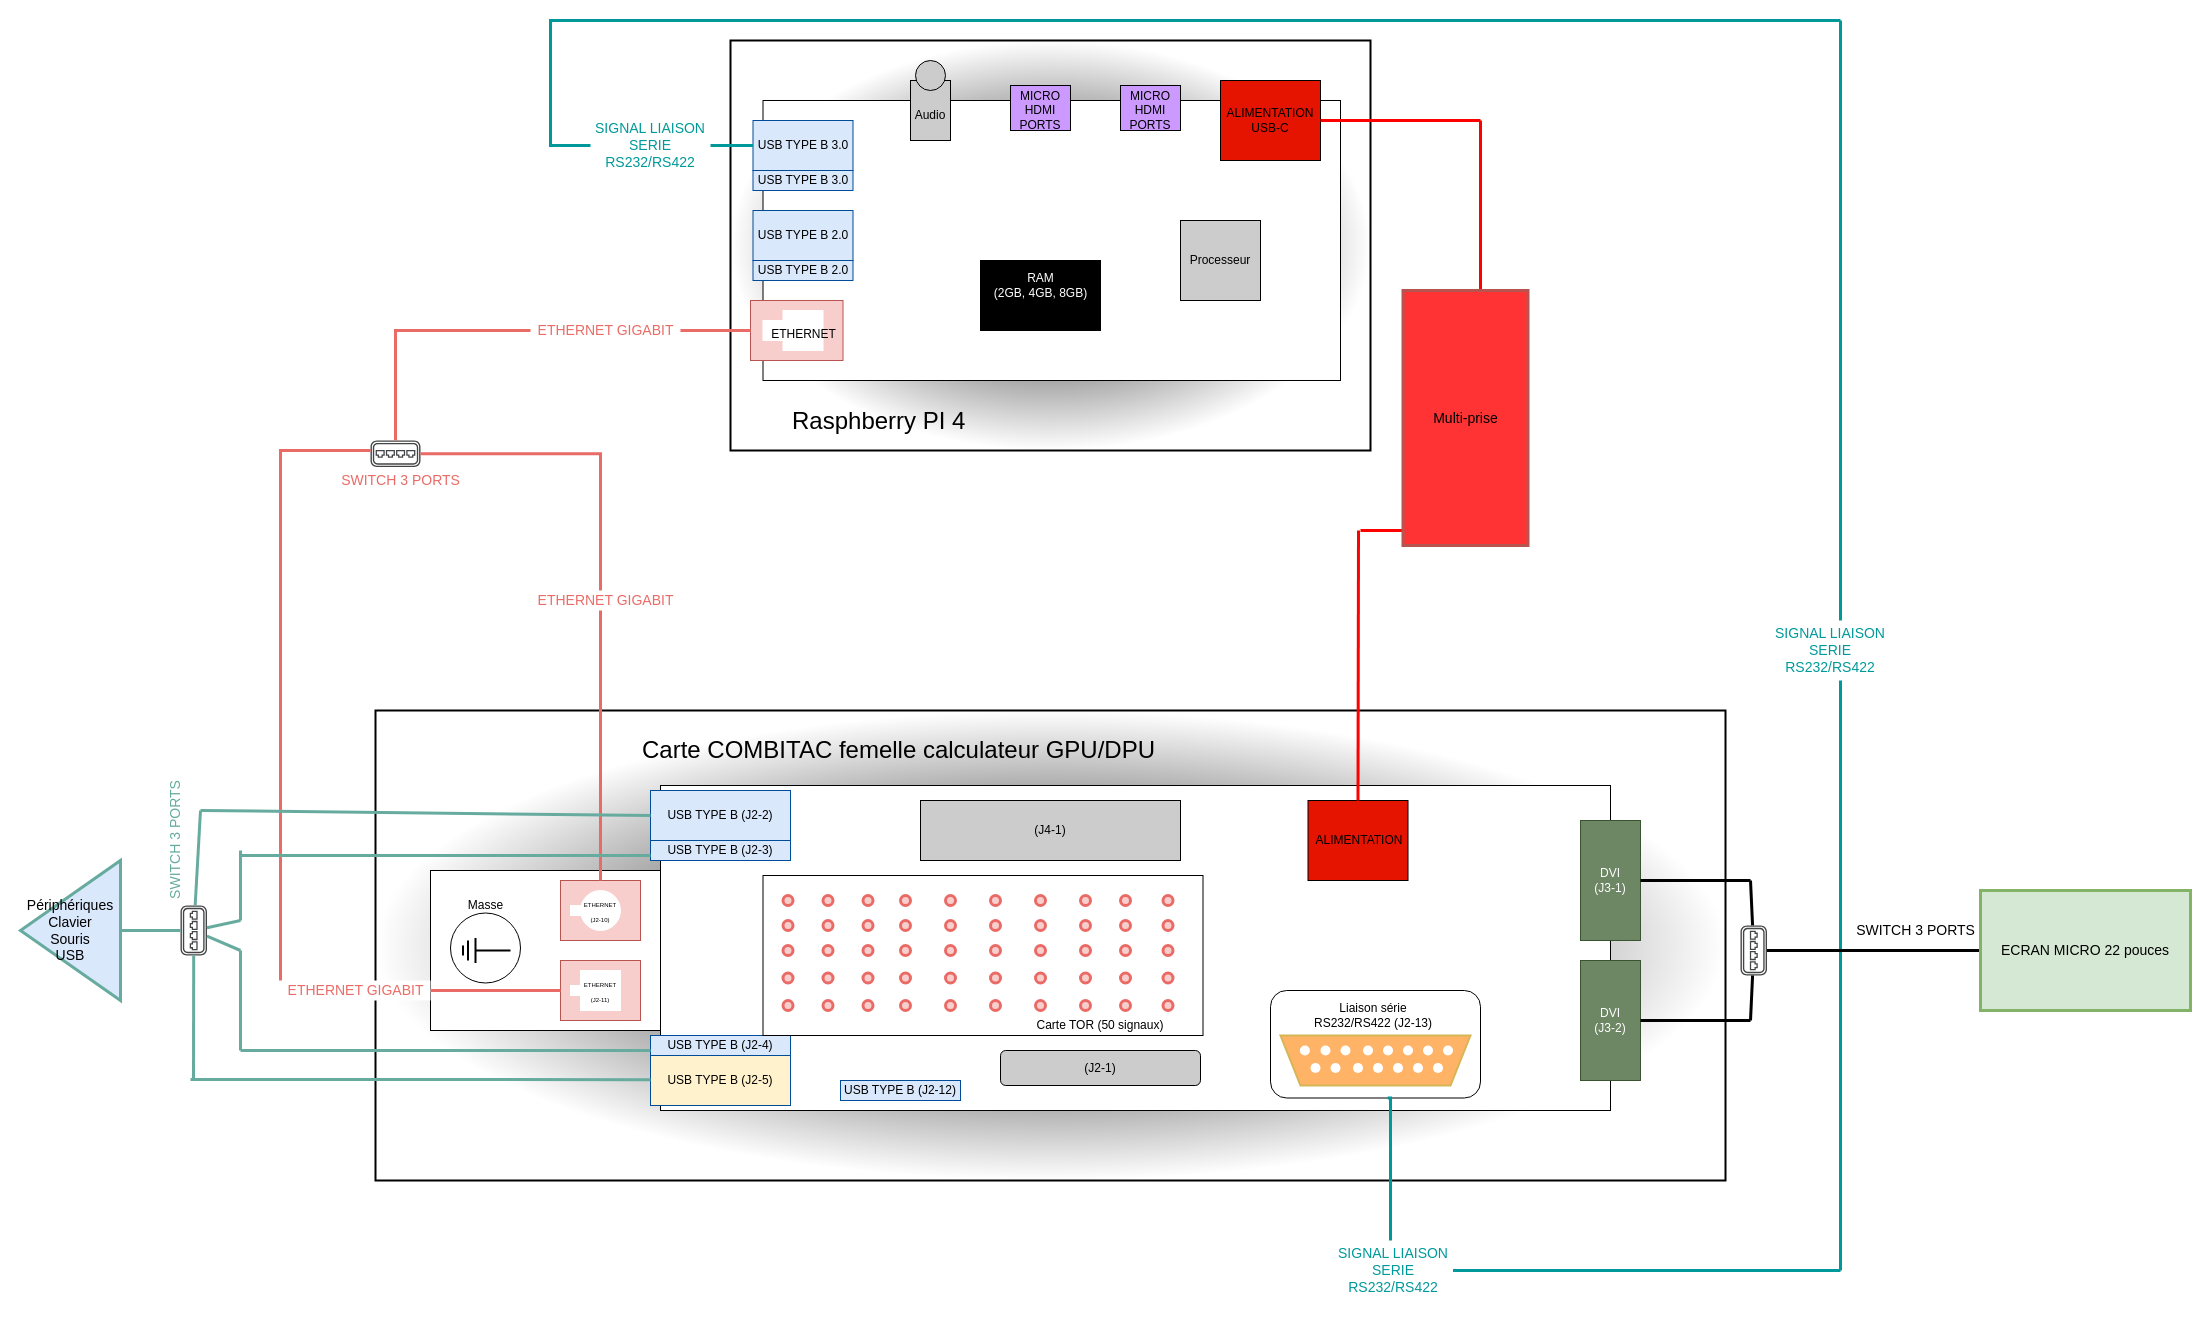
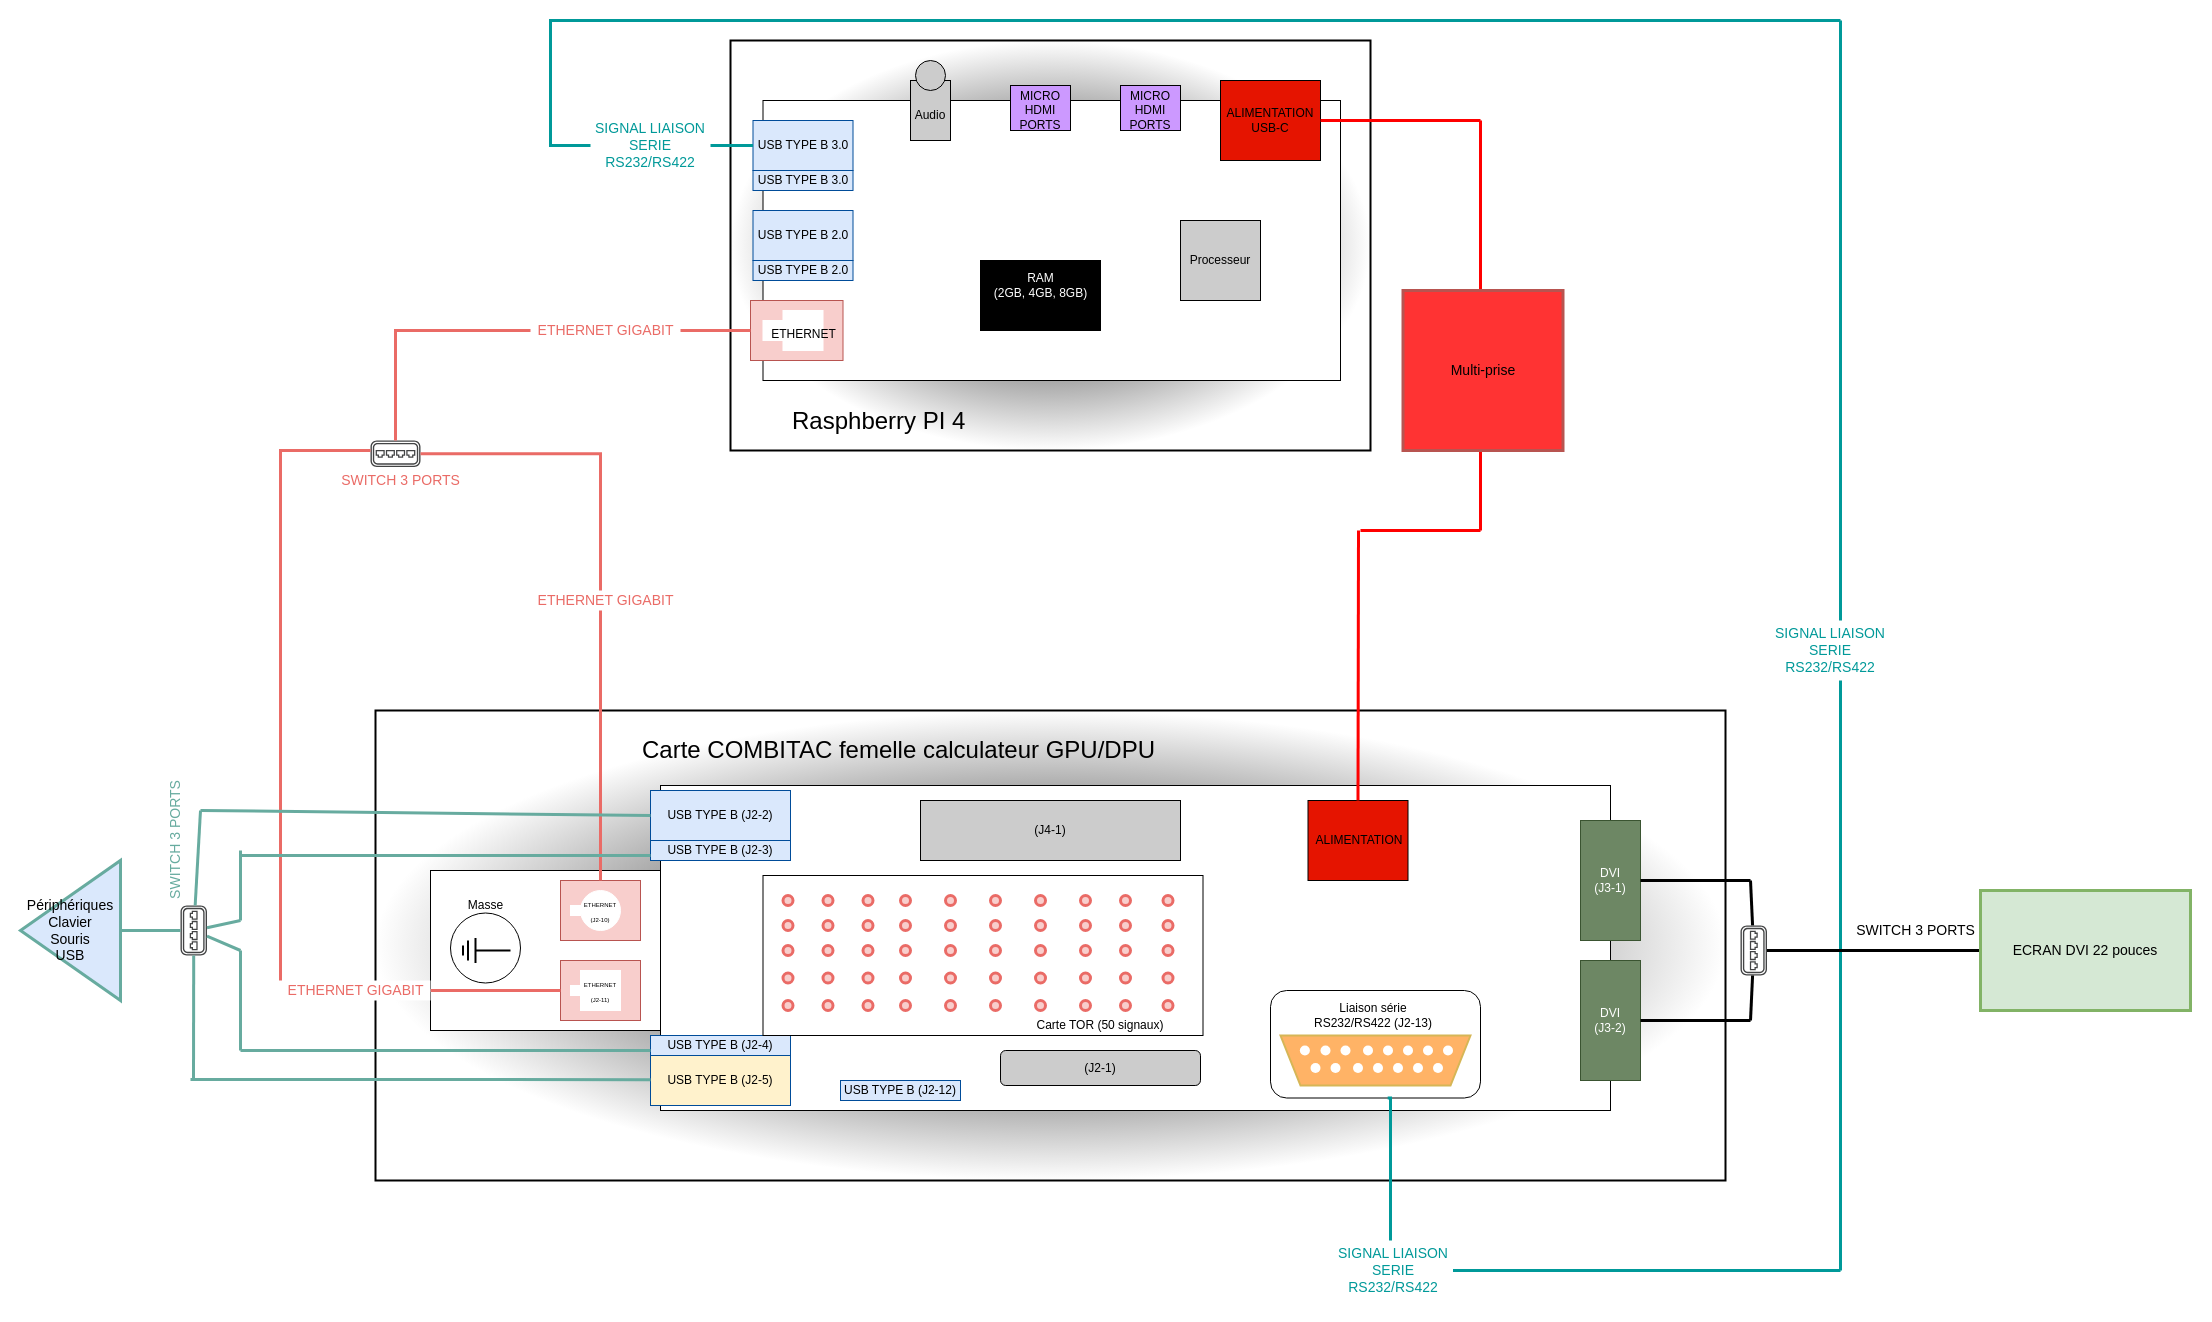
(1466, 418) -> (1483, 371)
(2086, 951) -> (2086, 951)
